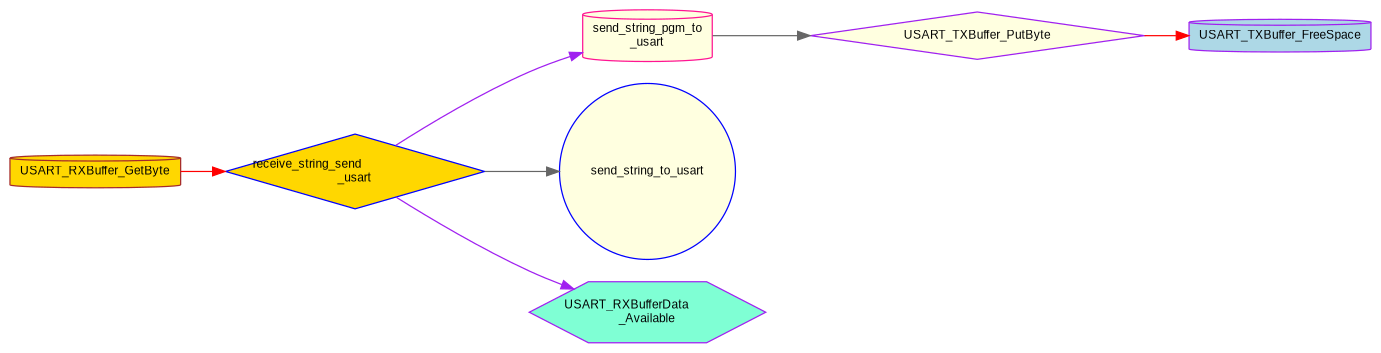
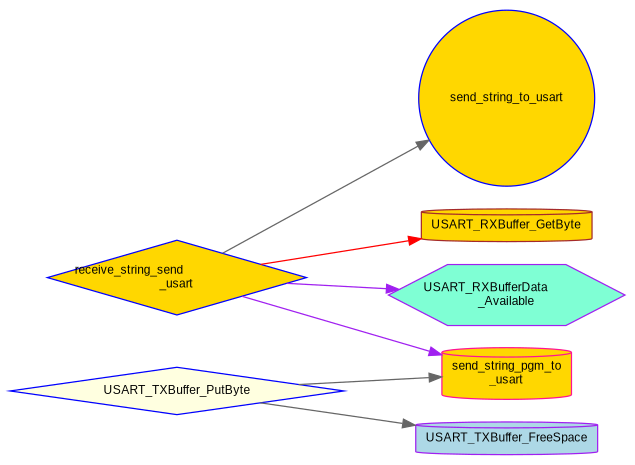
(647, 36) -> (507, 374)
(755, 36) -> (364, 381)
(977, 36) -> (177, 391)
(1160, 36) -> (331, 413)
(197, 171) -> (335, 253)
(647, 171) -> (507, 98)
